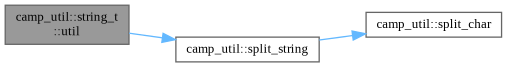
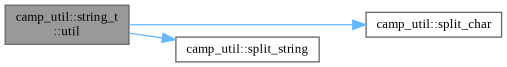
(336, 38) -> (241, 25)
